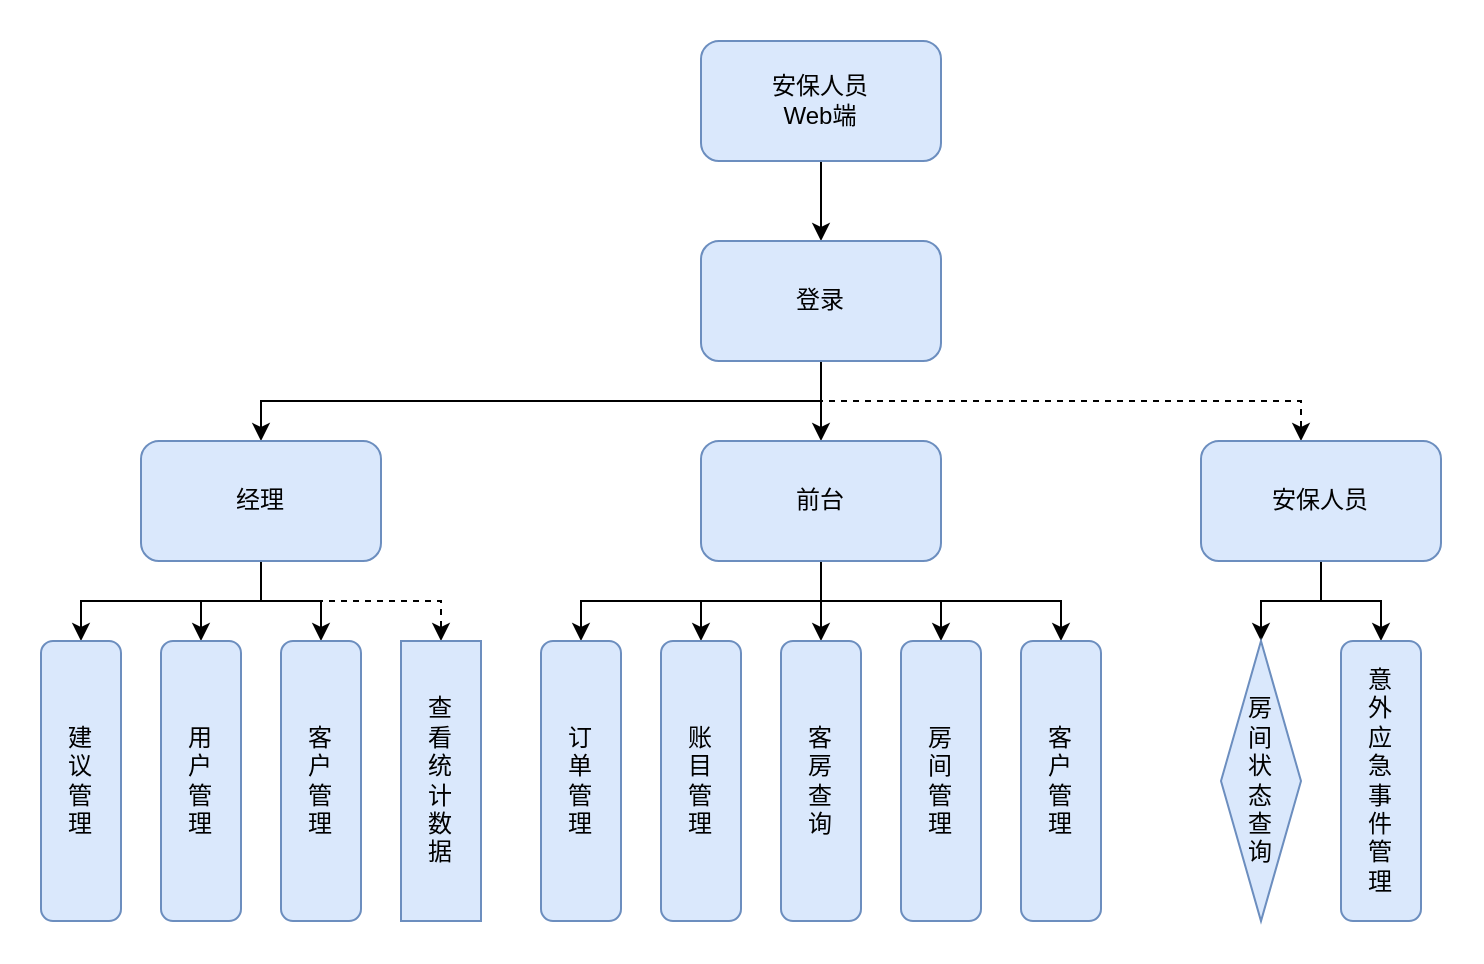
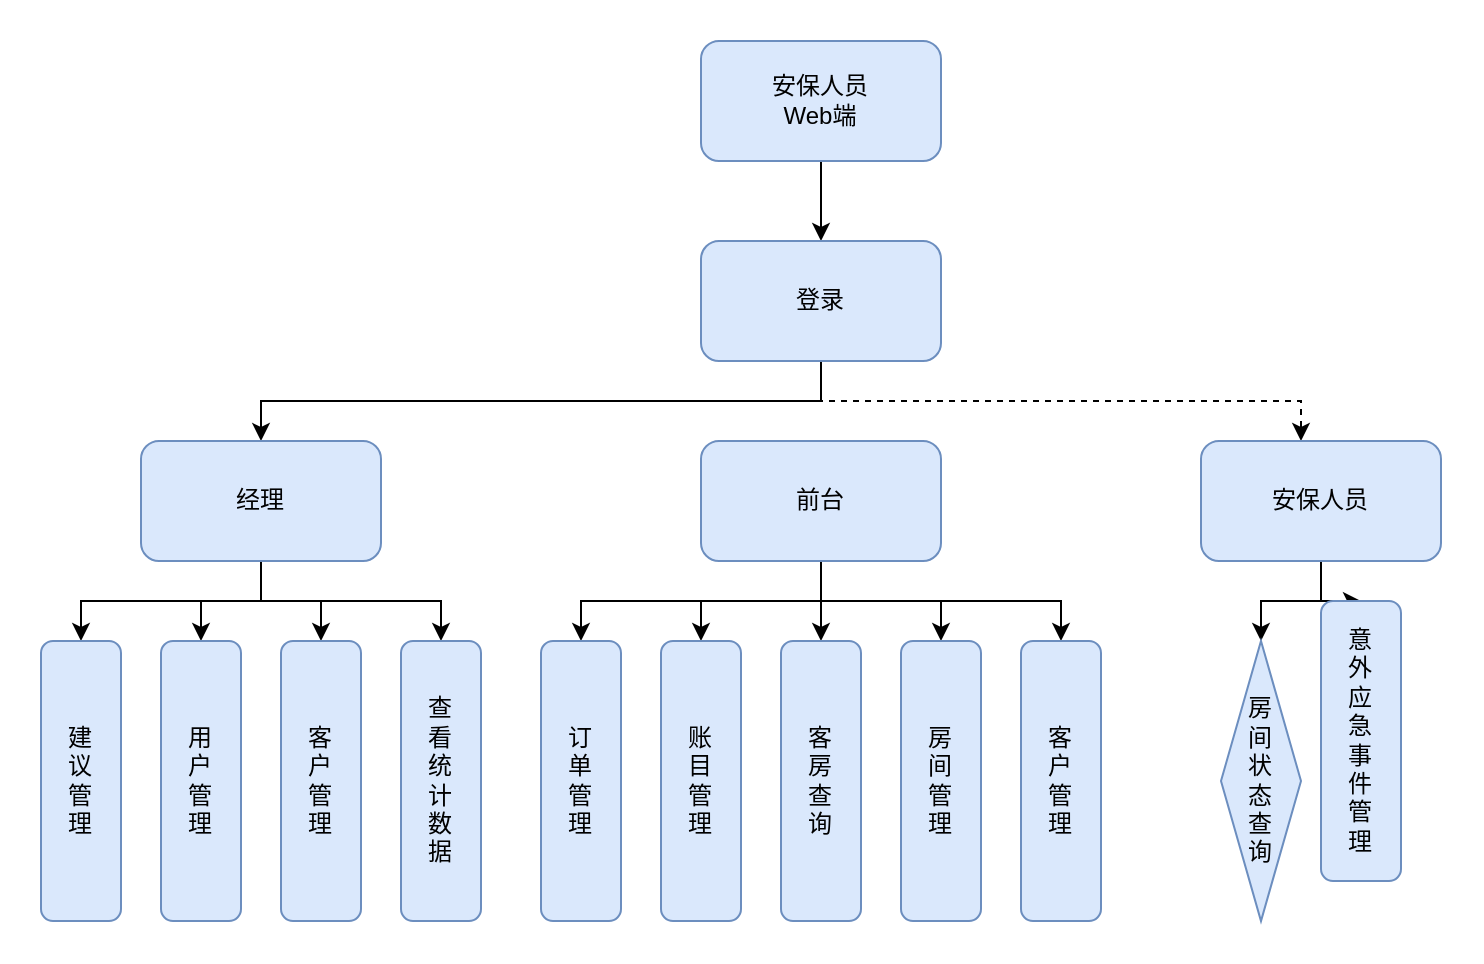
(821, 416) -> none
(393, 601) -> (393, 601)
(441, 781) -> (441, 781)
(1381, 781) -> (1361, 741)
